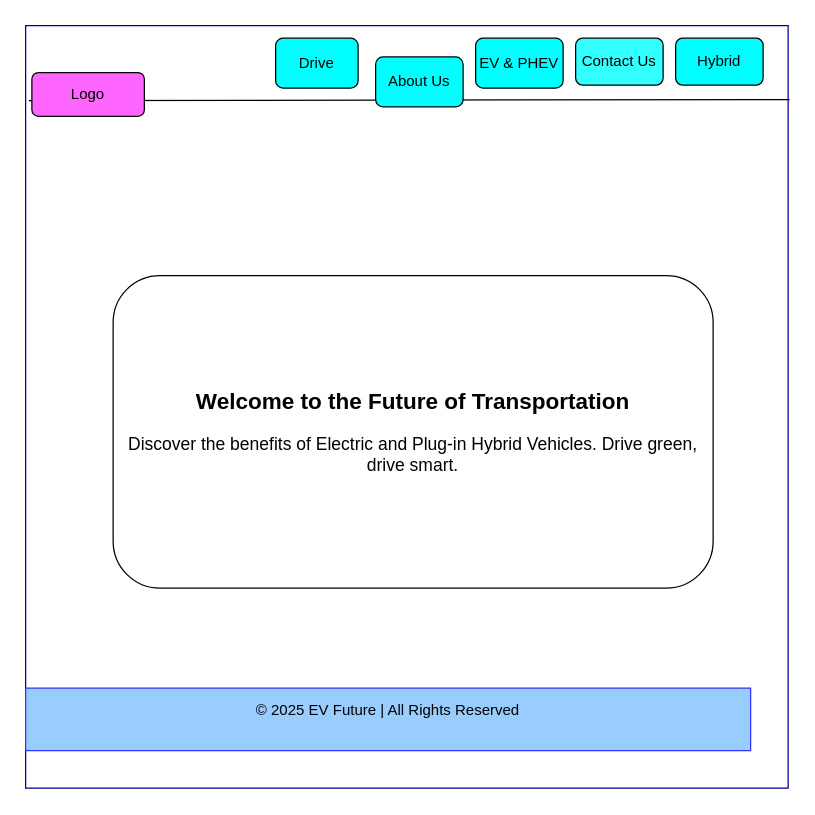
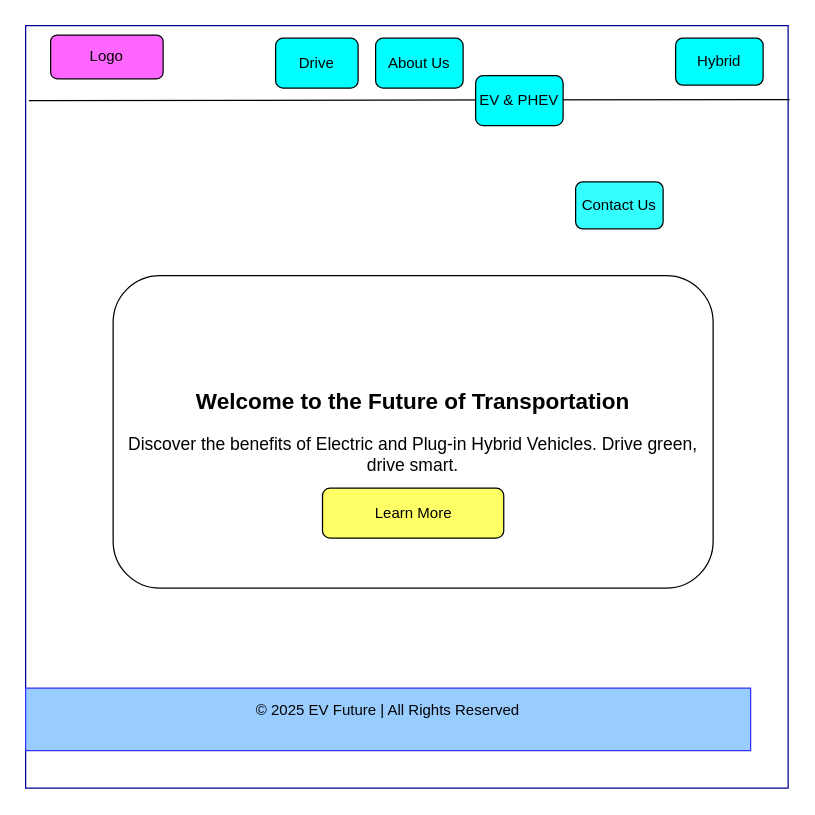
(619, 62) -> (619, 205)
(519, 63) -> (519, 101)
(419, 82) -> (419, 63)
(88, 94) -> (107, 57)
none -> (413, 513)
